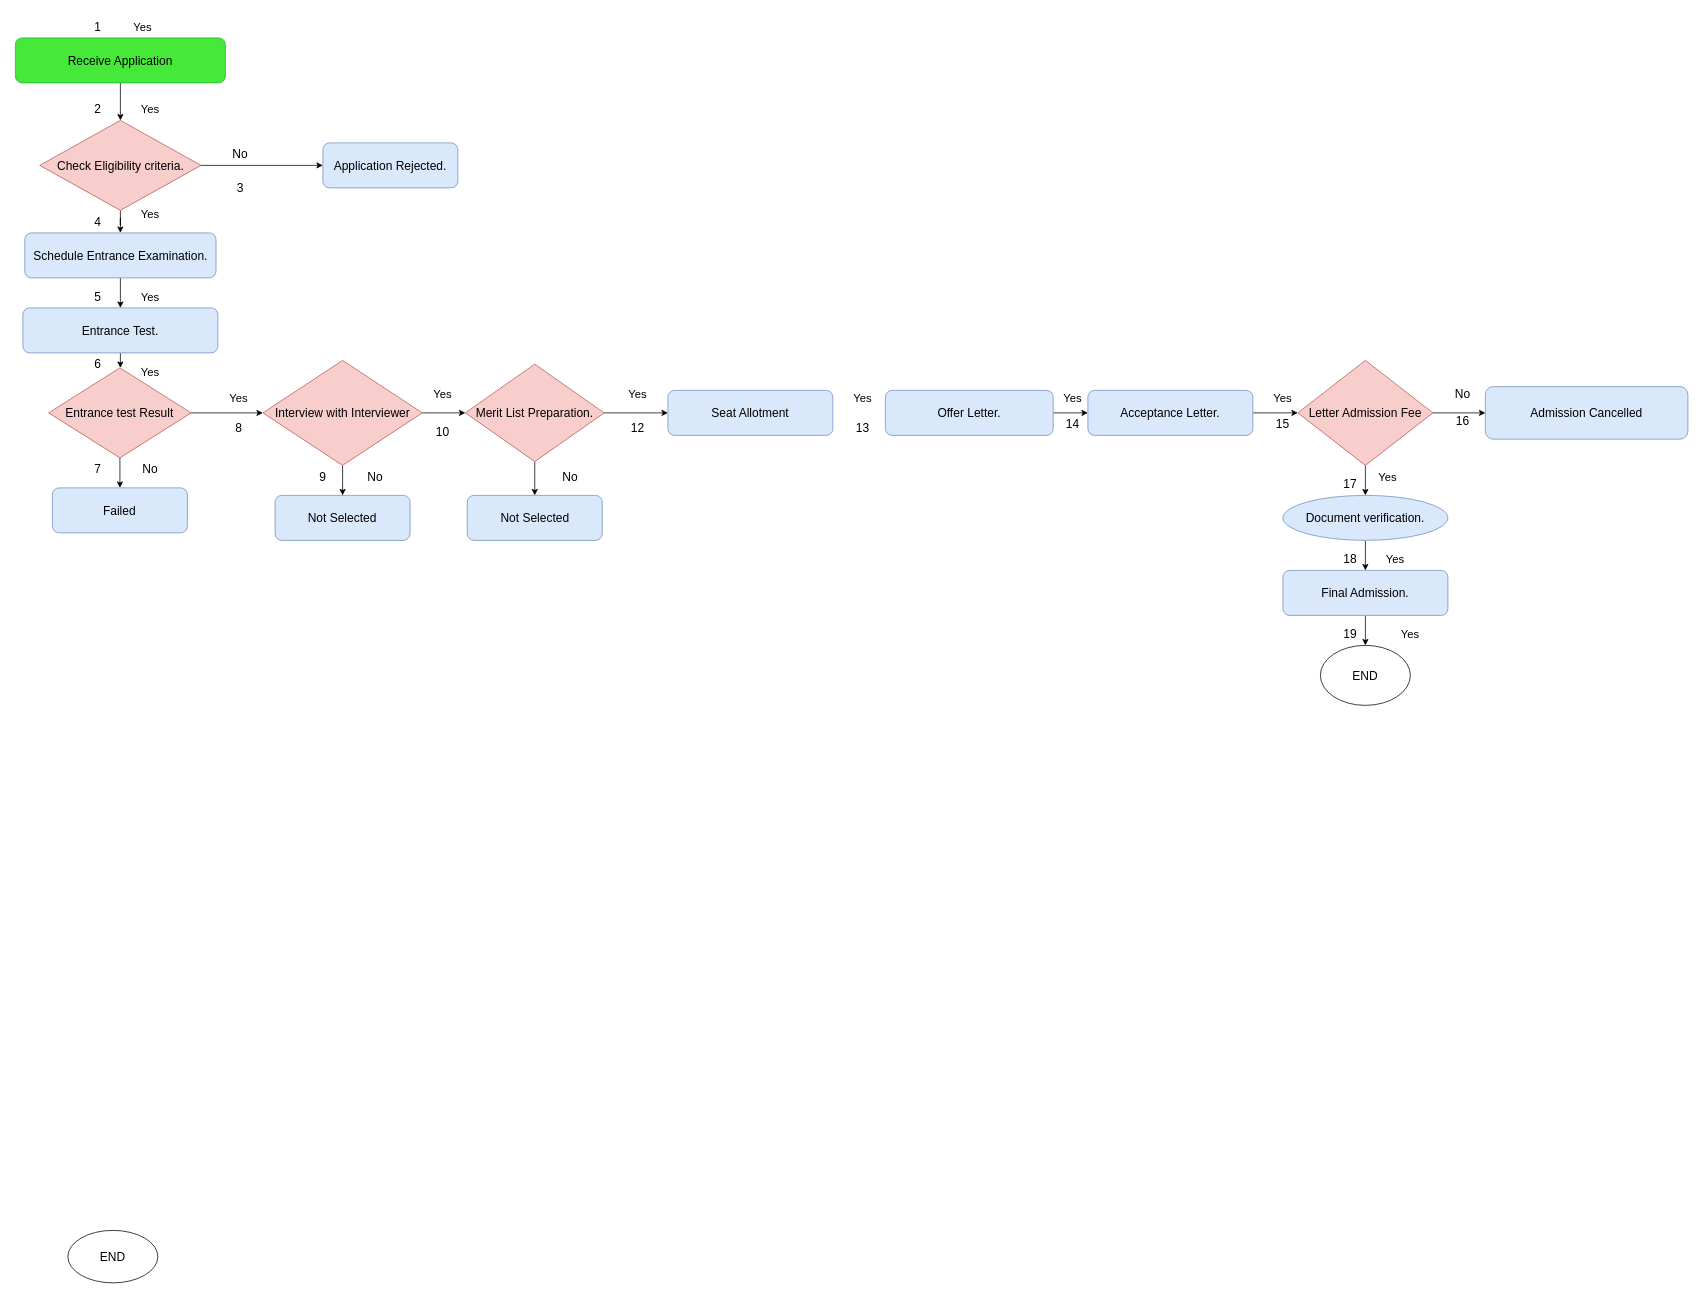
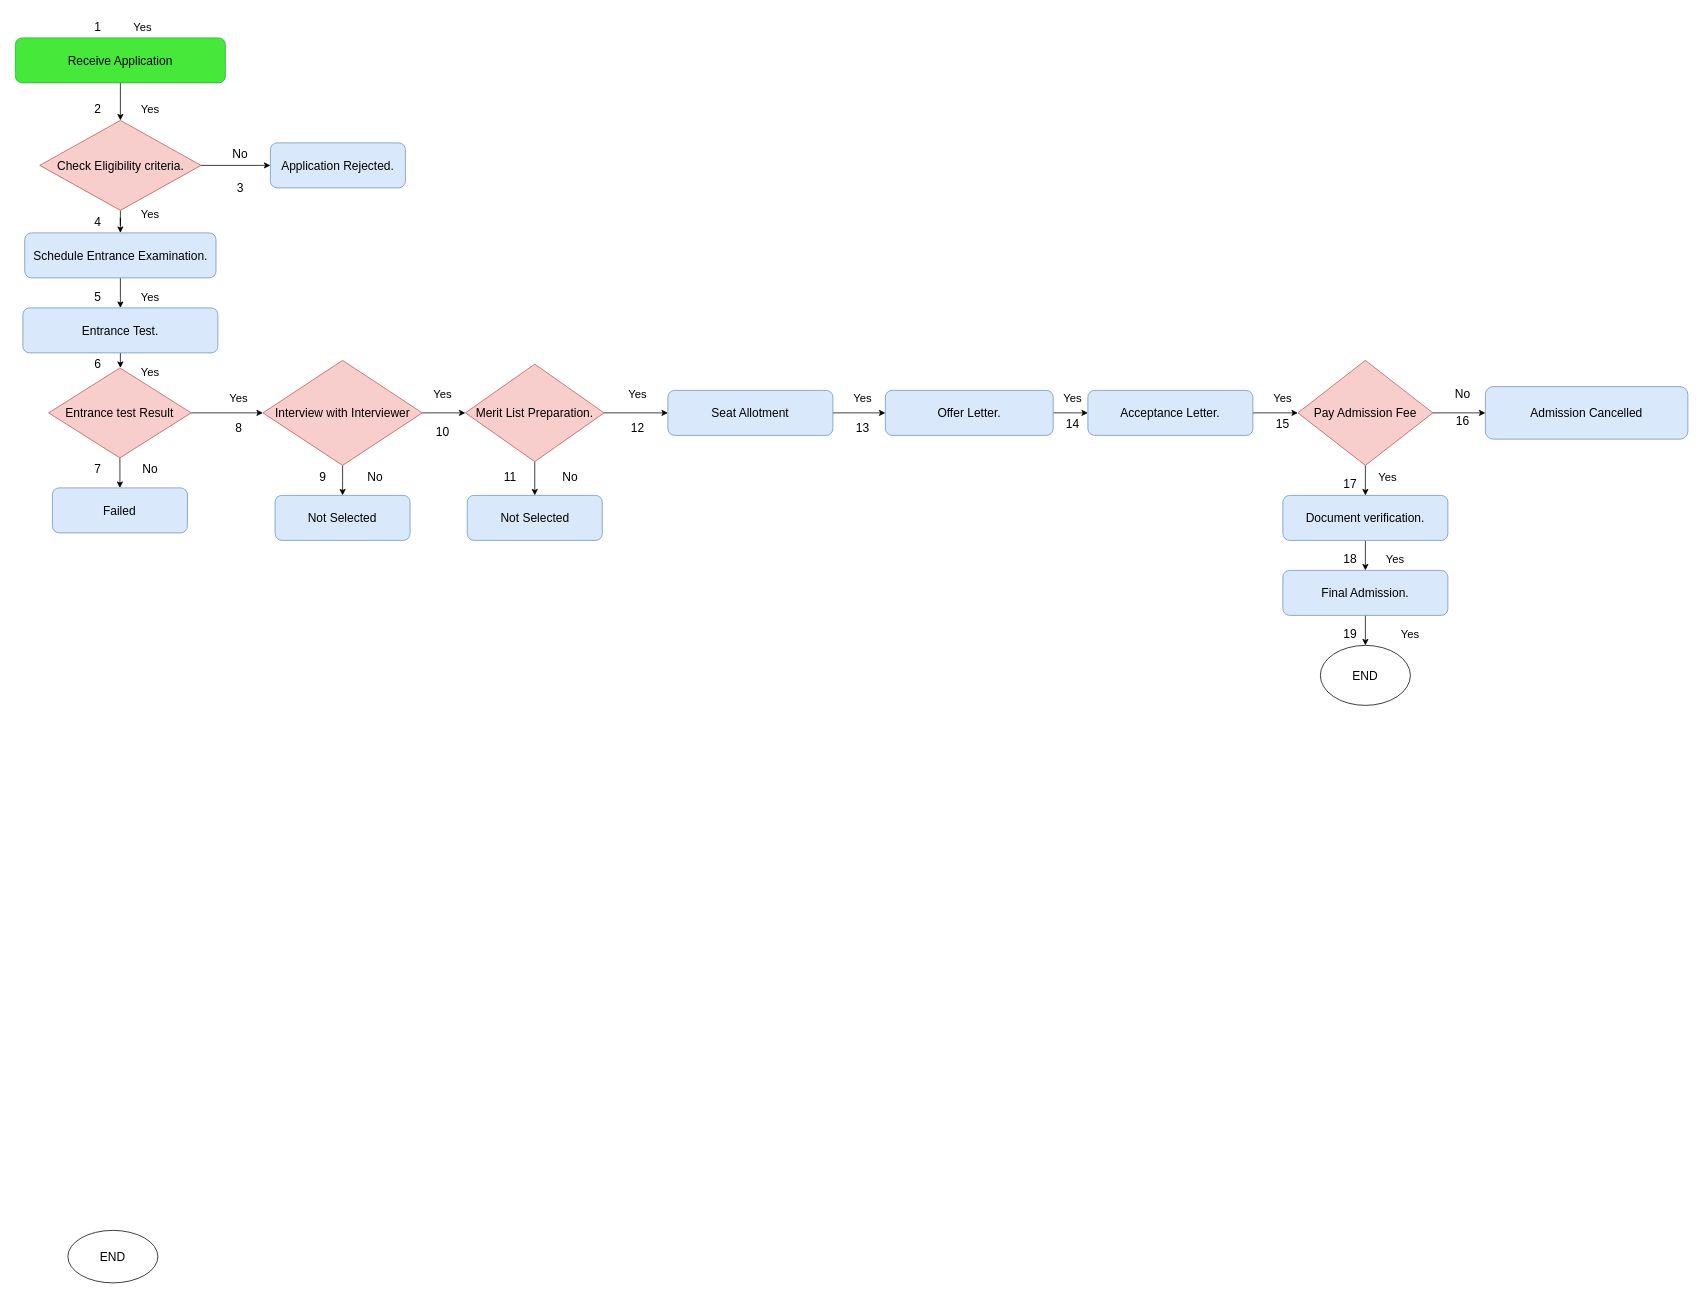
(390, 165) -> (338, 165)
none -> (879, 413)
(1365, 413) -> (1365, 413)
none -> (510, 477)
(1365, 518) -> (1365, 518)
